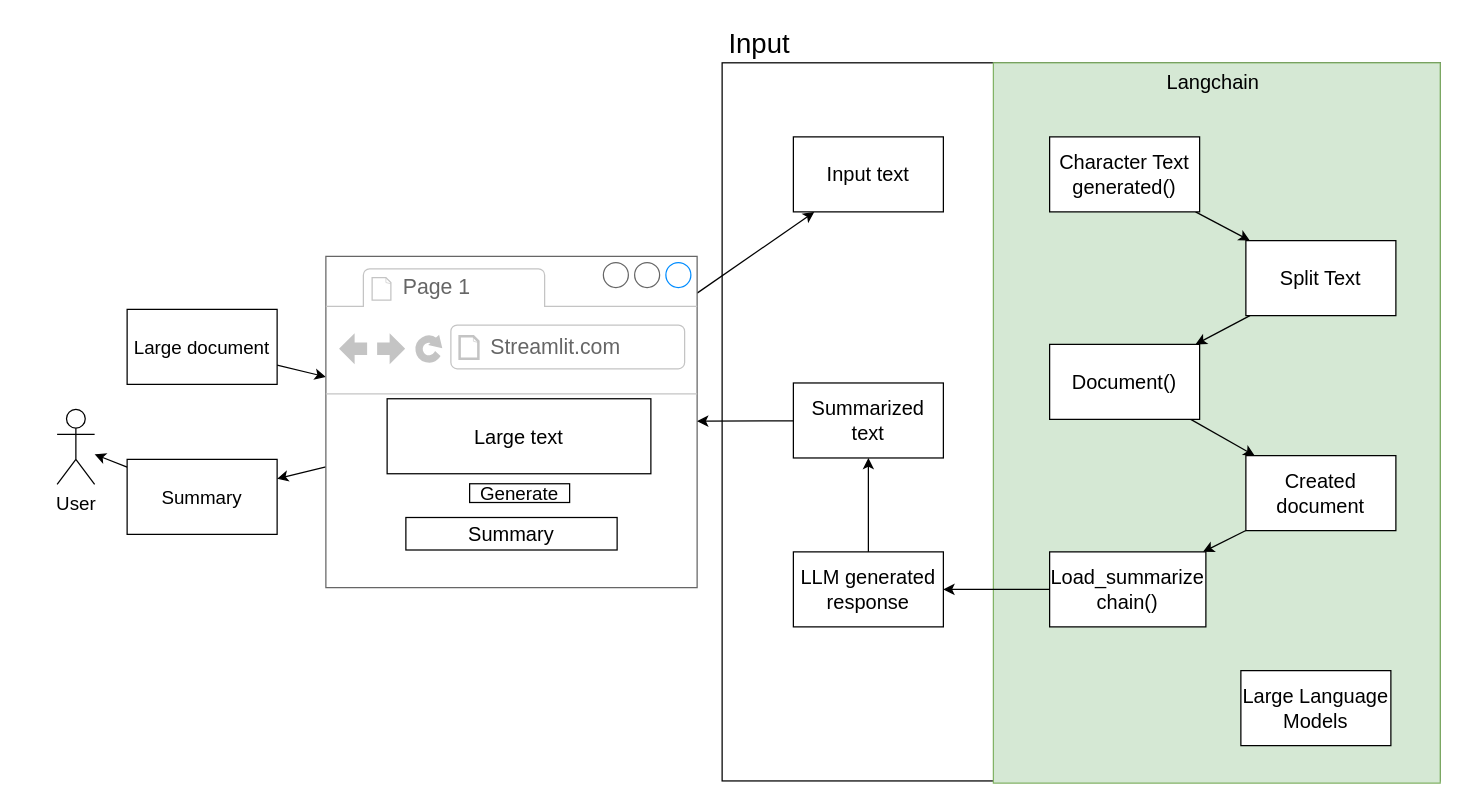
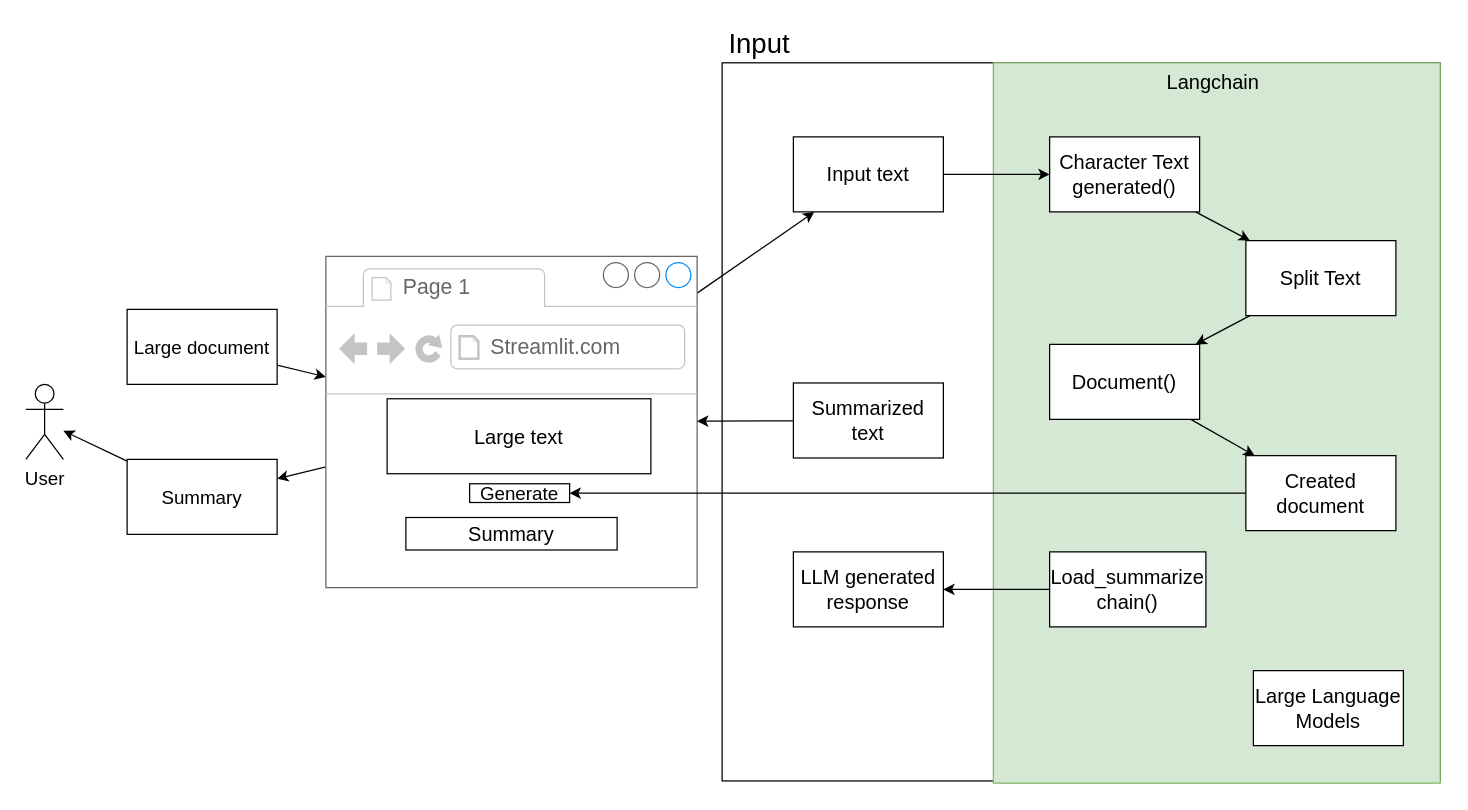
none -> (992, 174)
(76, 447) -> (44, 422)
(868, 509) -> none
(1228, 539) -> (911, 493)
(1316, 708) -> (1328, 708)
